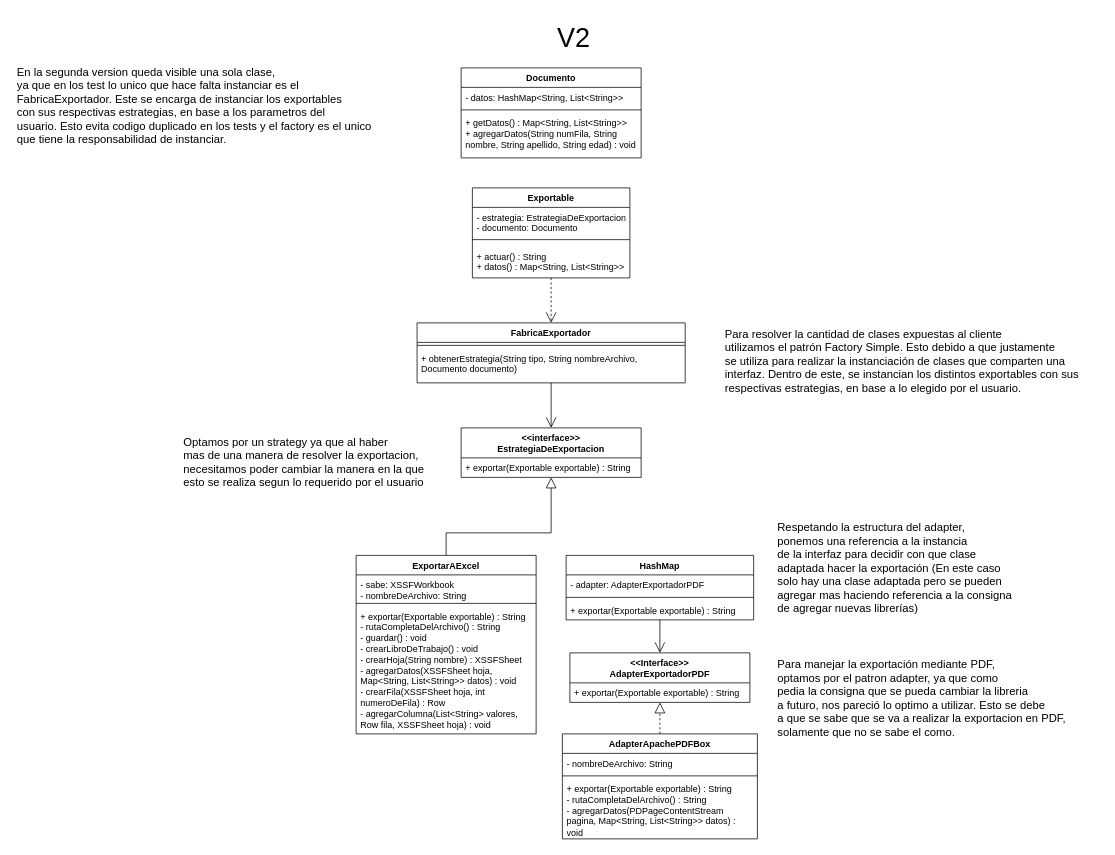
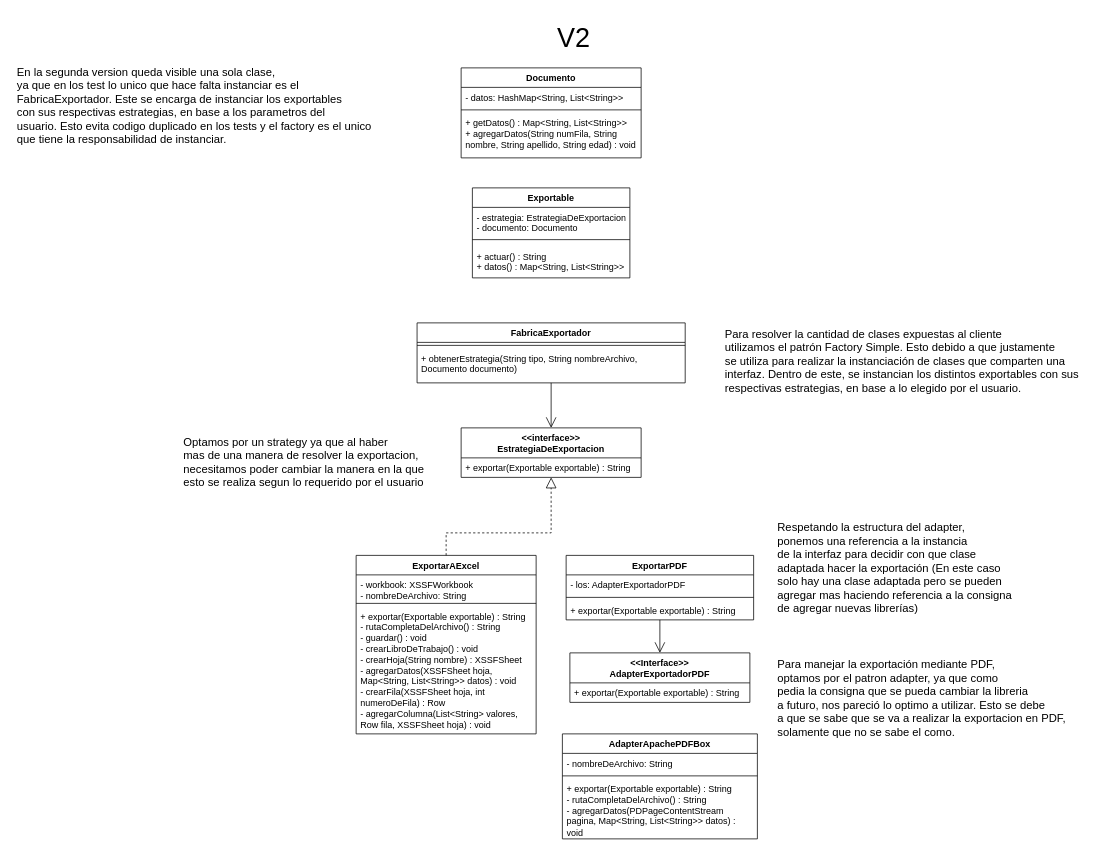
(551, 300) -> none
(510, 533) -> (510, 533)
(660, 566) -> (660, 566)
(645, 586) -> (634, 586)
(418, 591) -> (418, 591)
(660, 723) -> none
